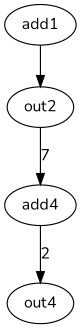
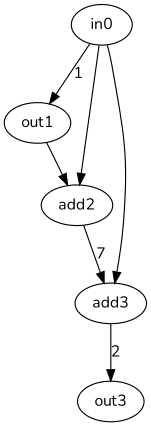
(40, 25) -> (37, 123)
none -> (102, 25)
(40, 107) -> (77, 205)
(40, 205) -> (111, 303)
(40, 303) -> (111, 401)
